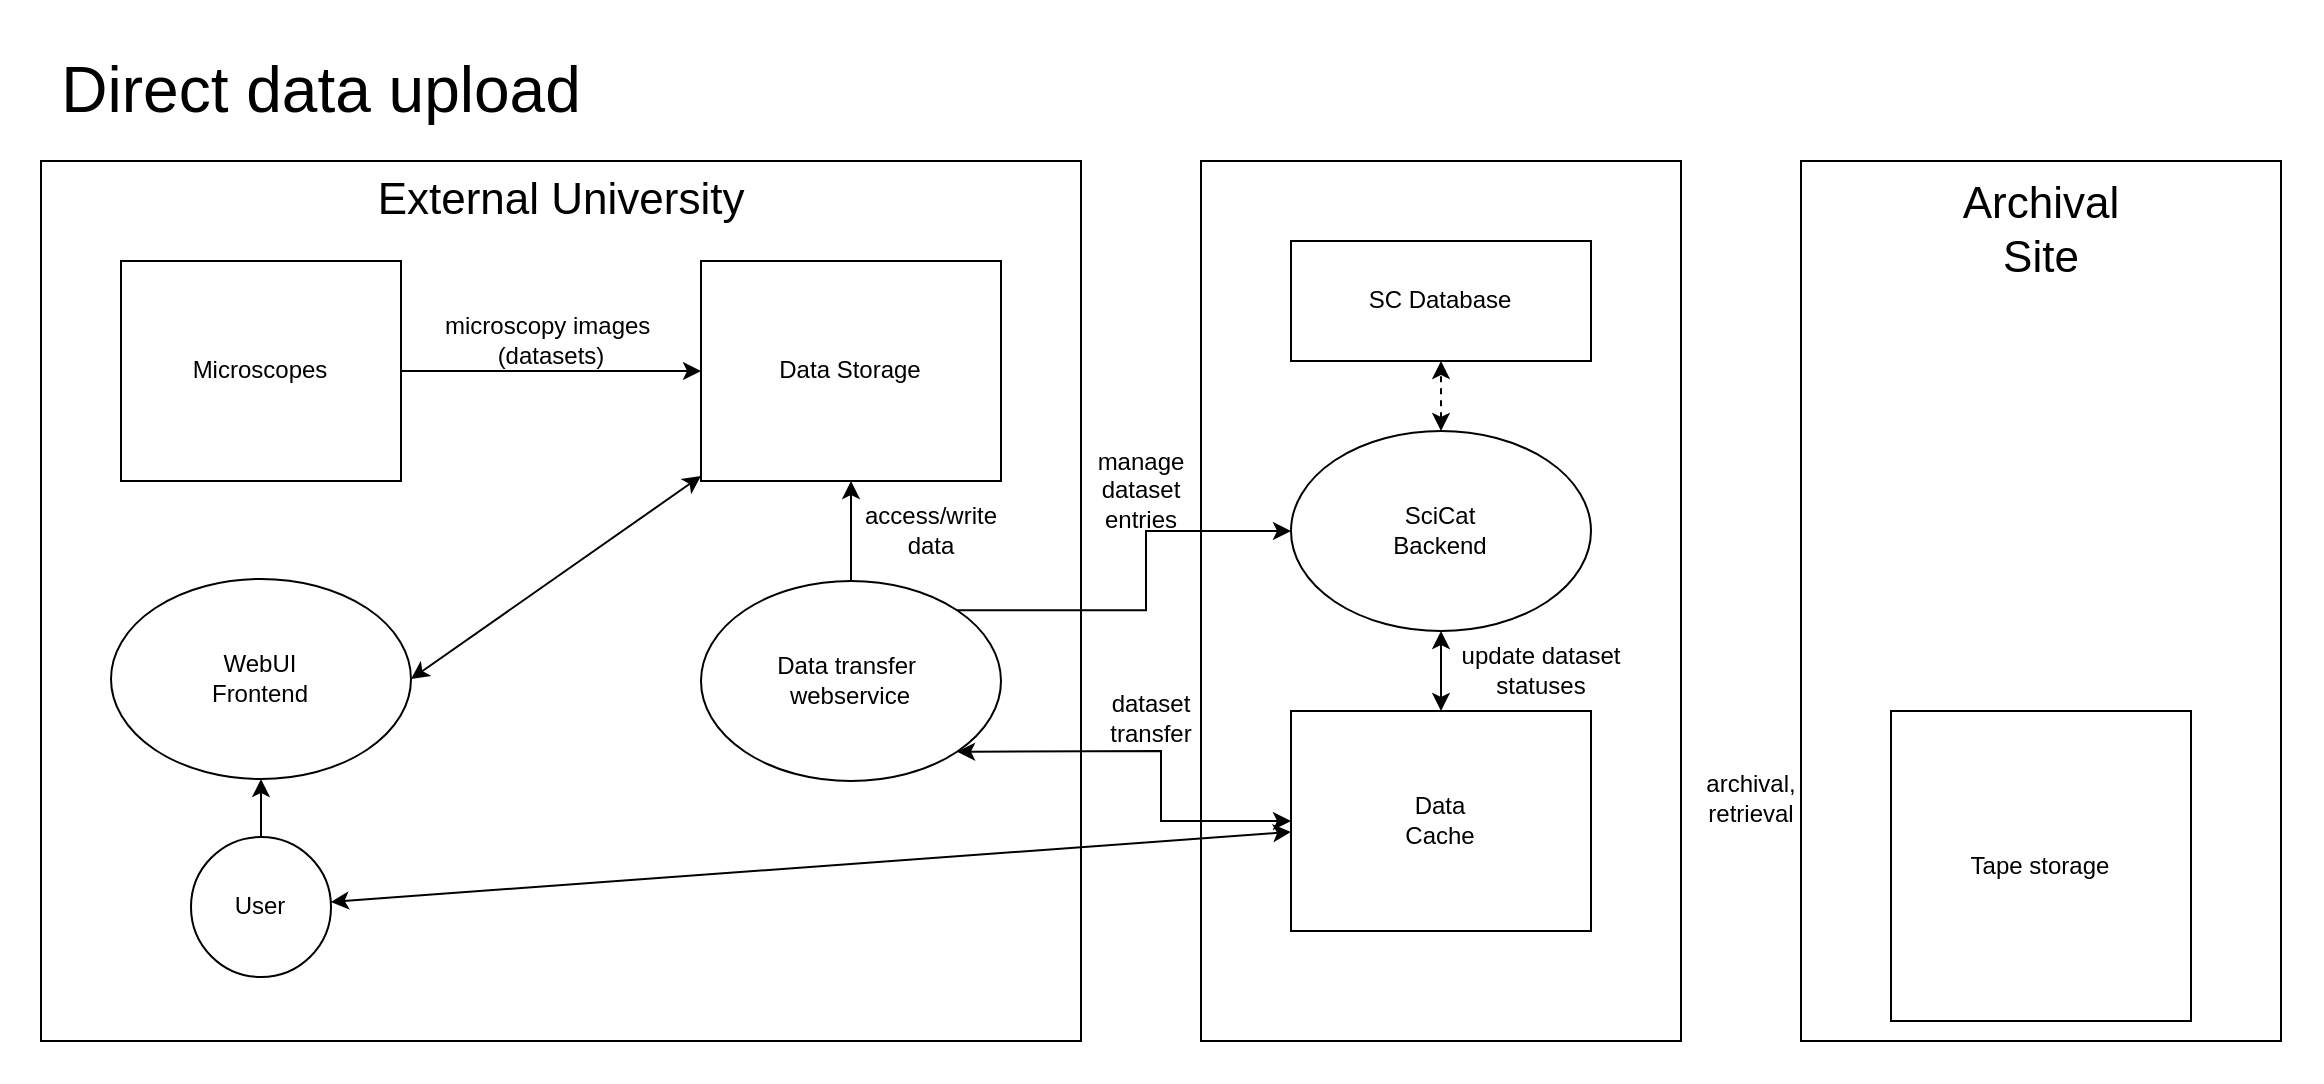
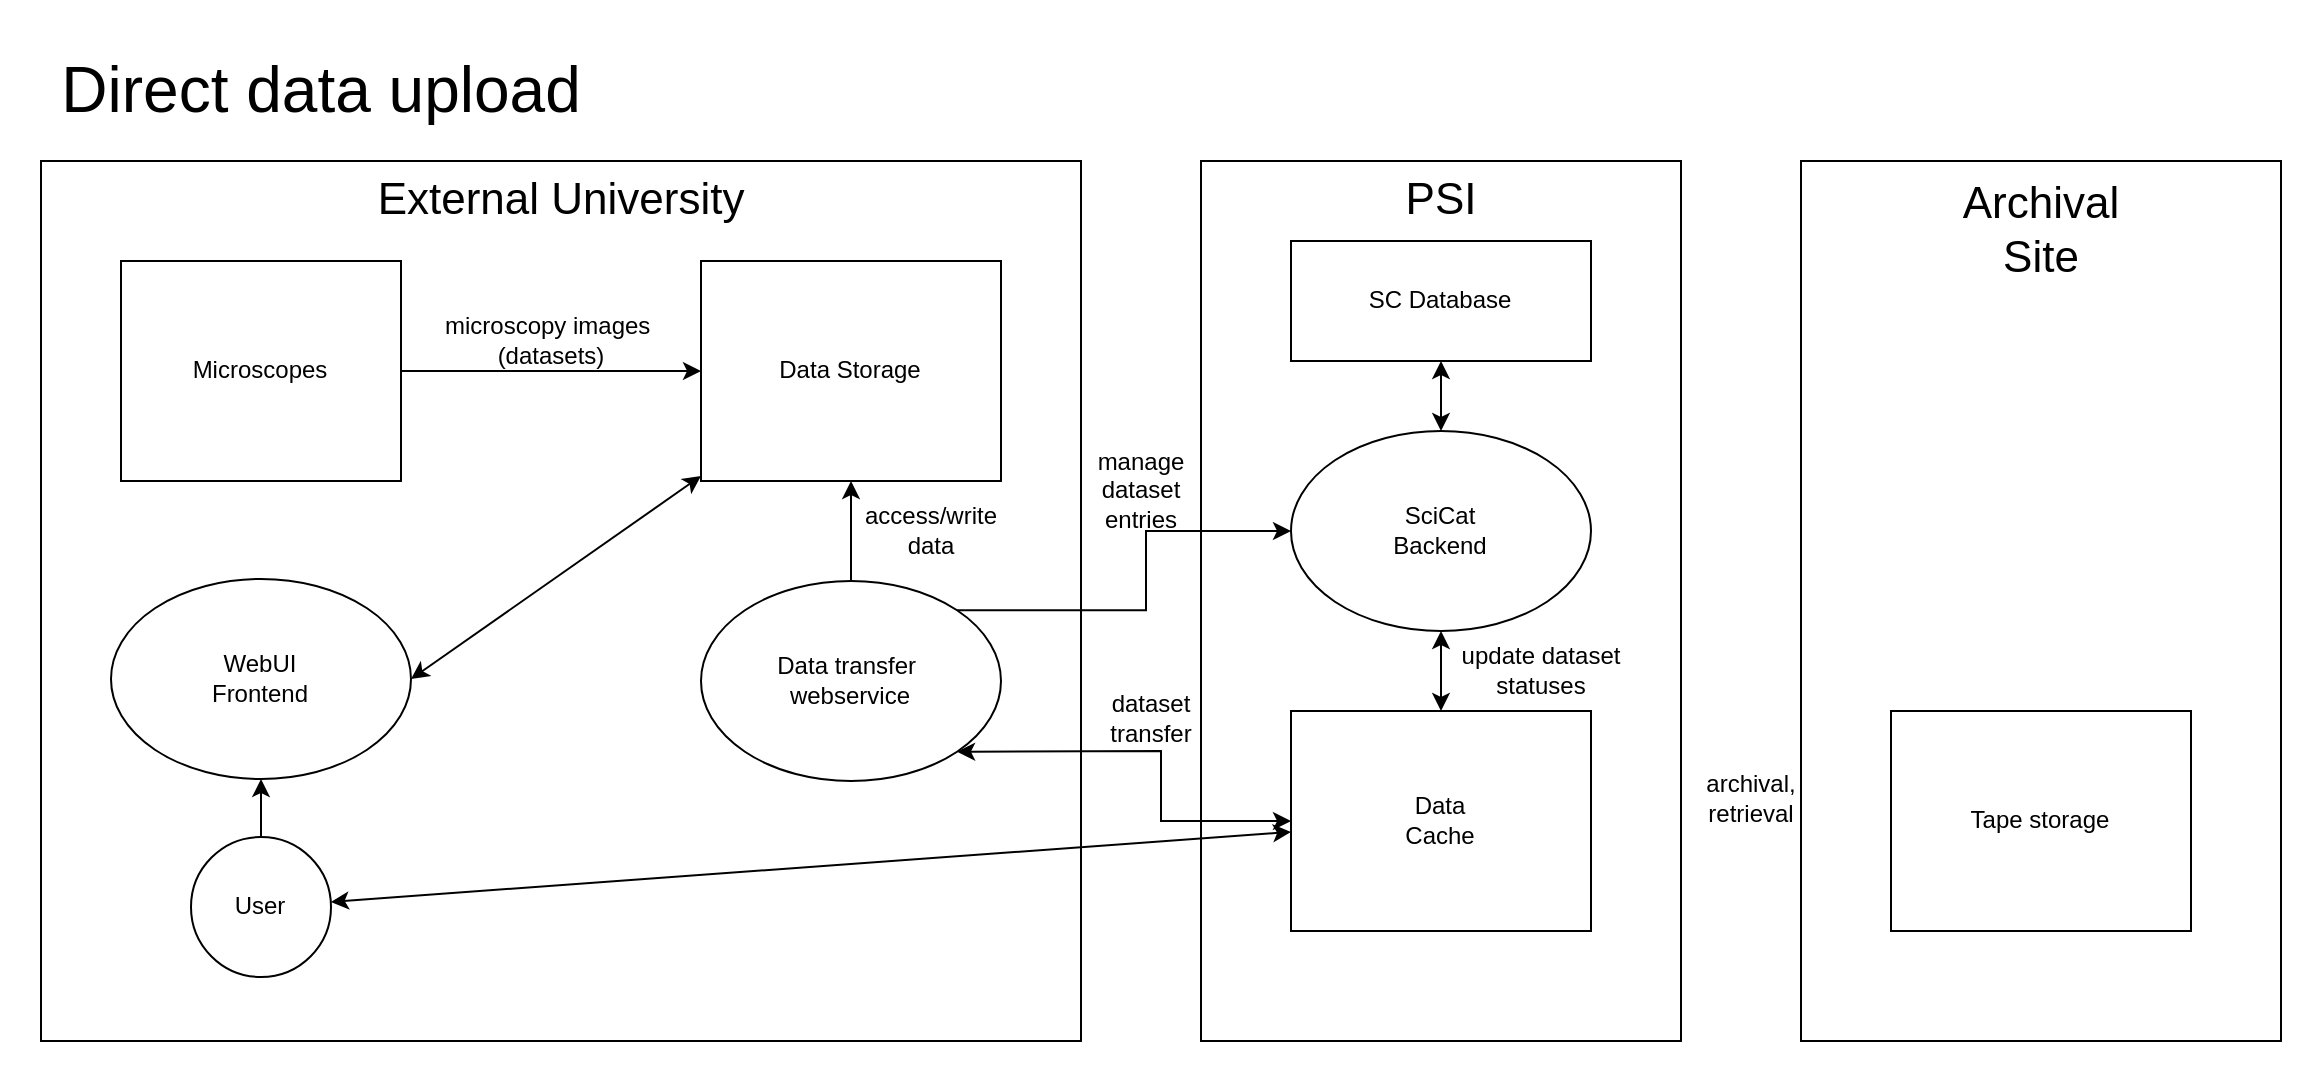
none -> (1441, 201)
(1441, 394) -> (1441, 394)
(2041, 866) -> (2041, 821)
